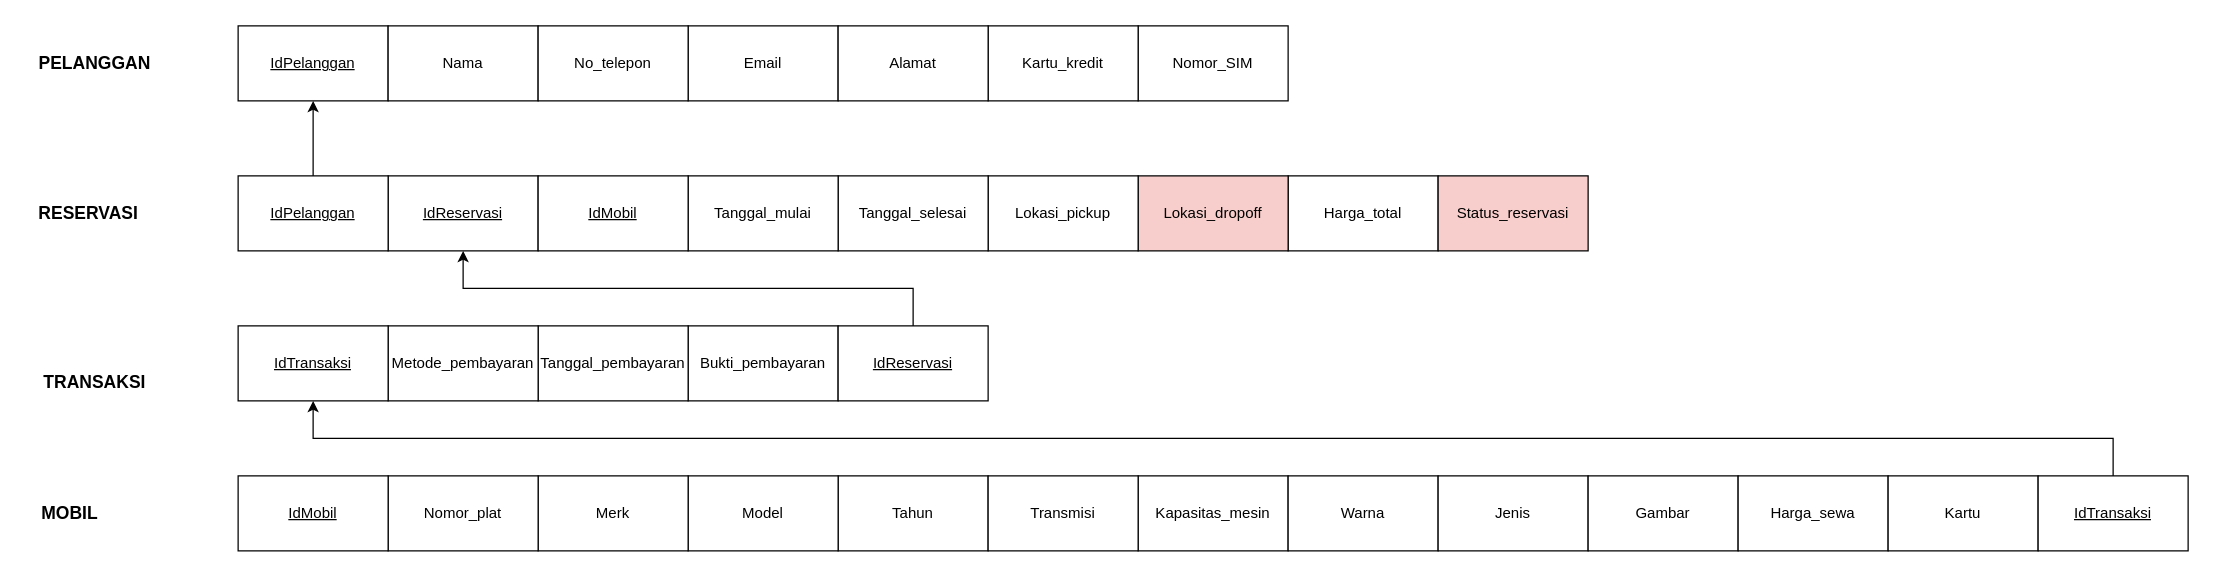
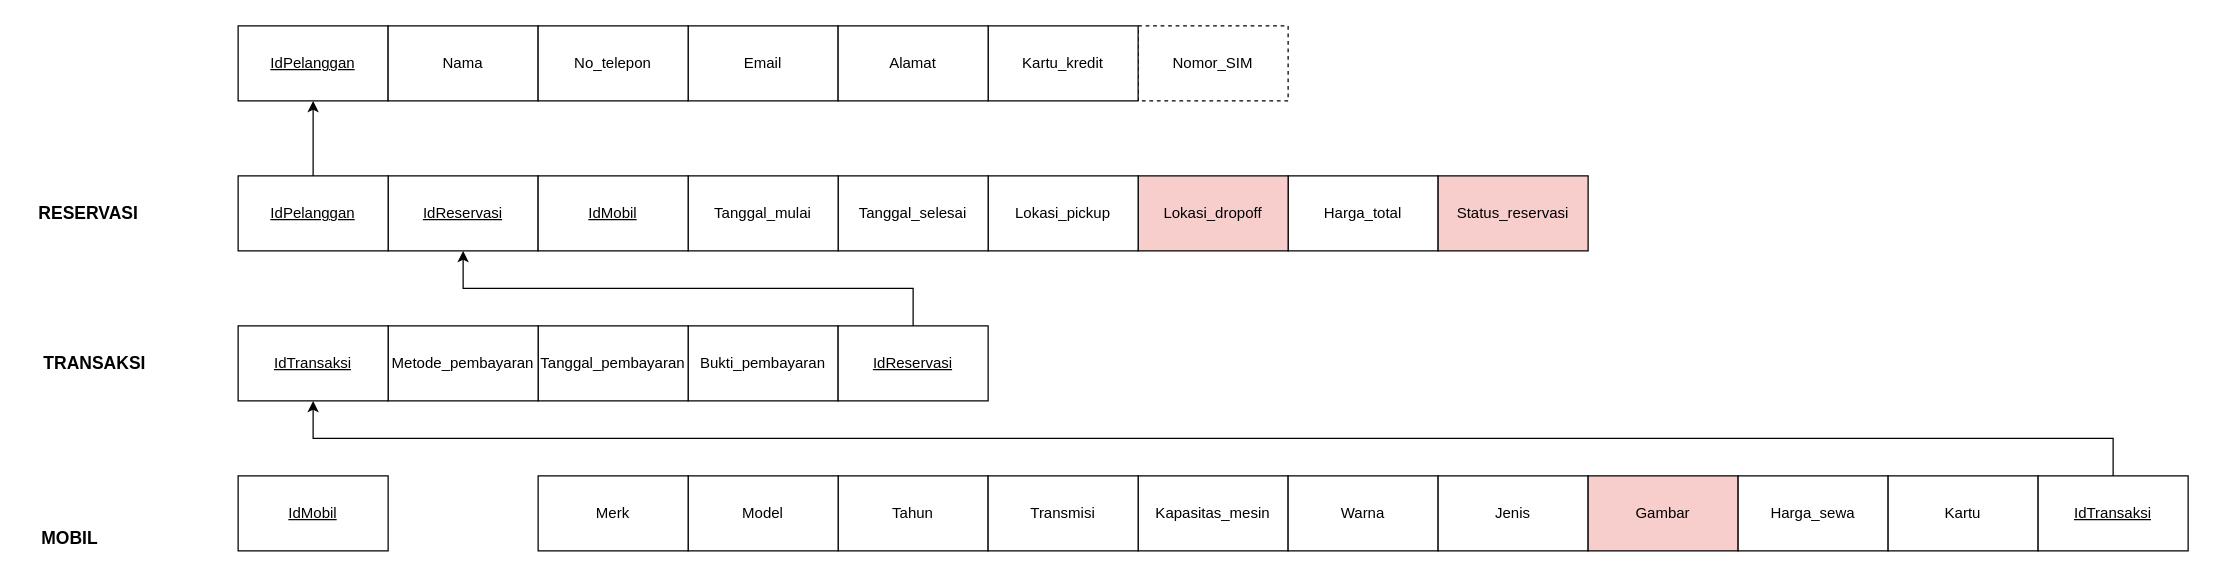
(94, 63) -> none
(1213, 63) -> (1213, 63)
(94, 382) -> (94, 363)
(69, 513) -> (69, 538)
(463, 513) -> none
(1663, 513) -> (1663, 513)
